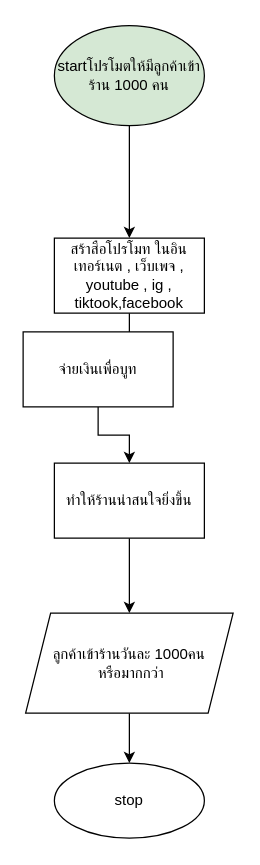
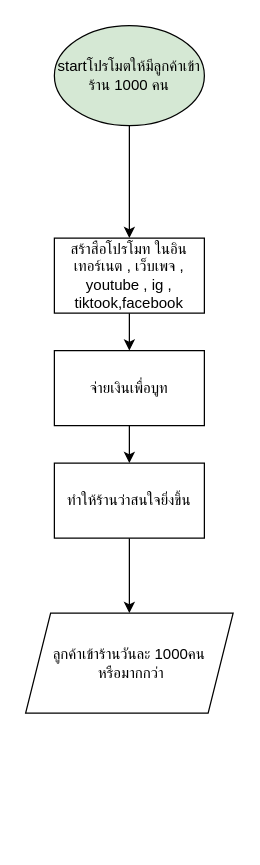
(98, 369) -> (129, 388)
(129, 501) -> (129, 501)
(129, 734) -> none
(129, 801) -> none
